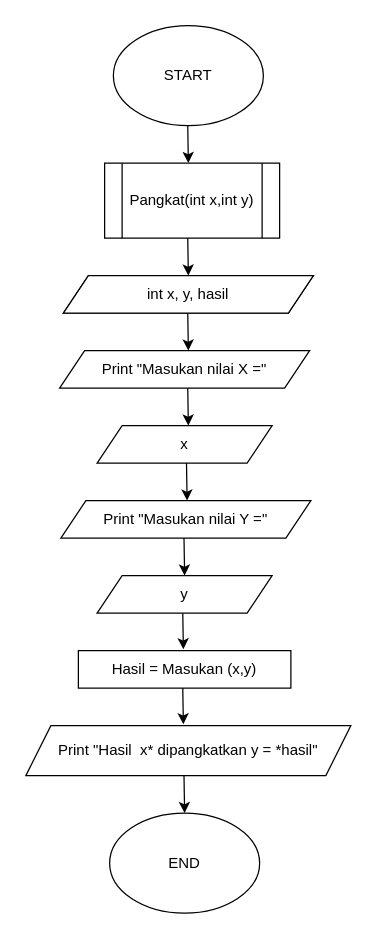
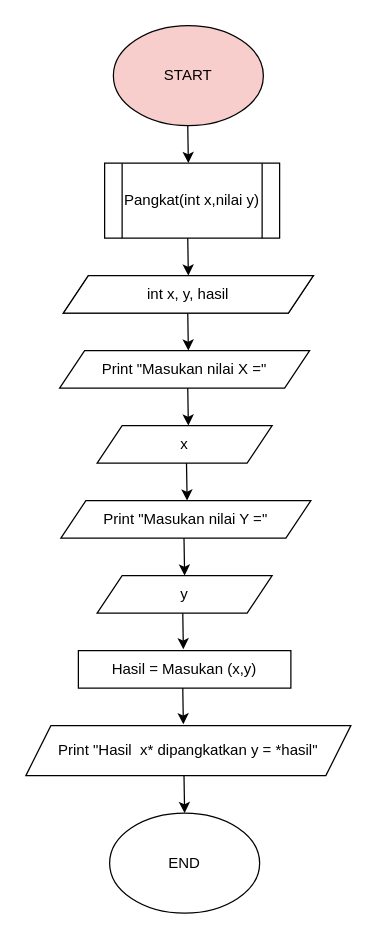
(188, 76) -> (188, 76)
(192, 201) -> (192, 201)
